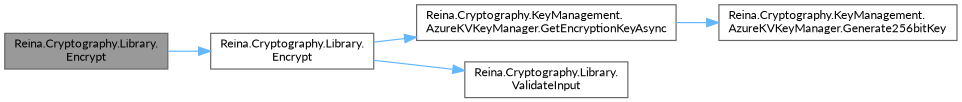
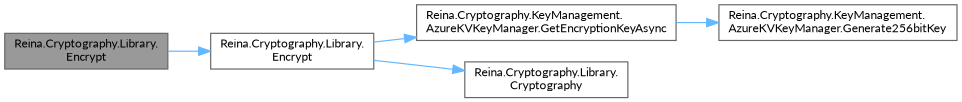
(546, 80) -> (546, 80)
